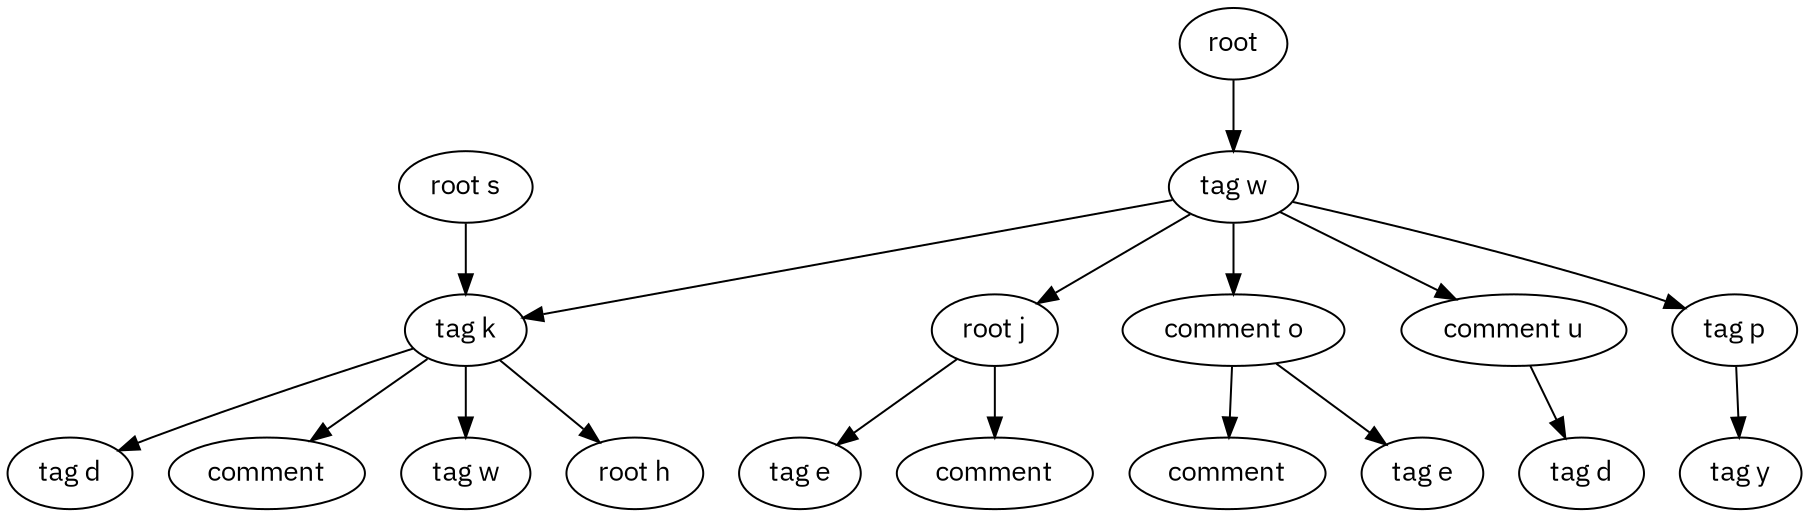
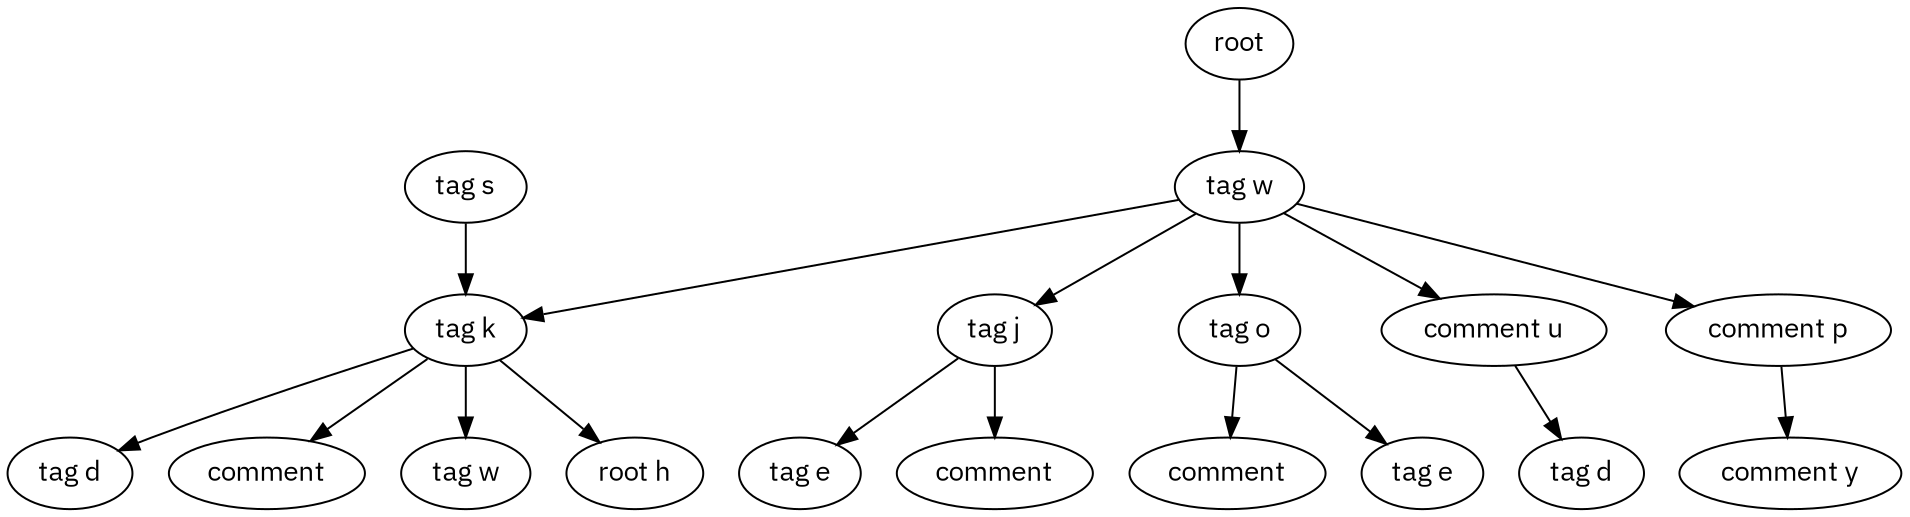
(466, 187) -> (466, 187)
(995, 330) -> (995, 330)
(1234, 330) -> (1239, 330)
(1735, 330) -> (1778, 330)
(1741, 473) -> (1790, 473)
